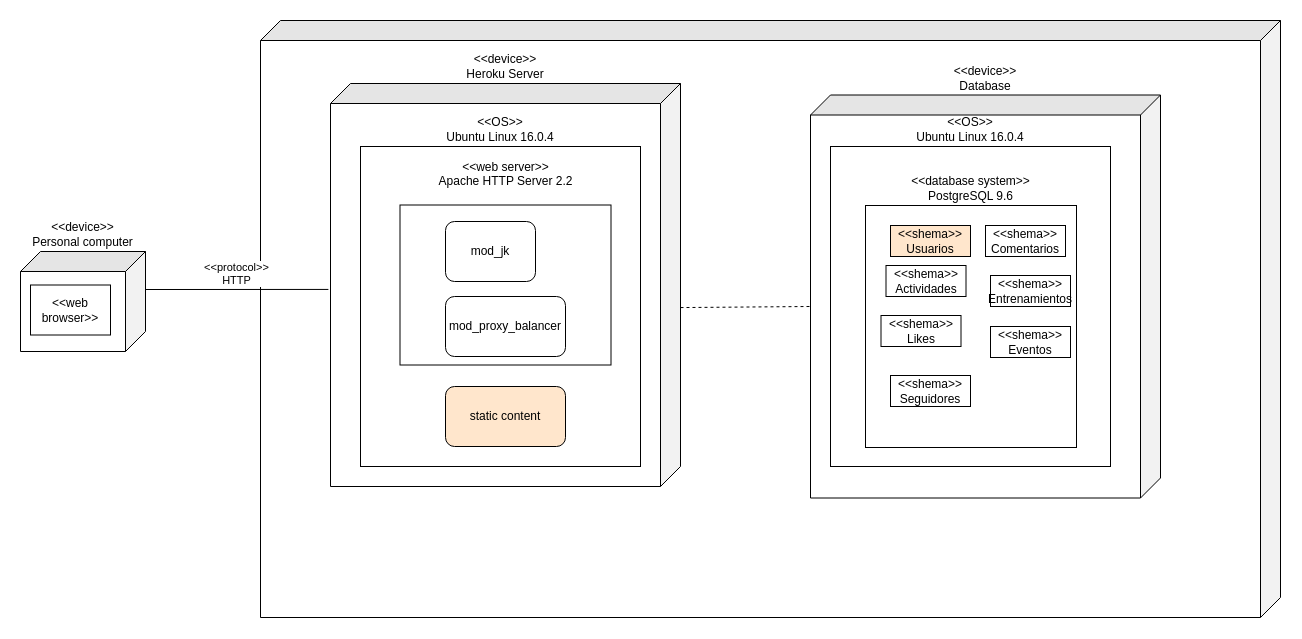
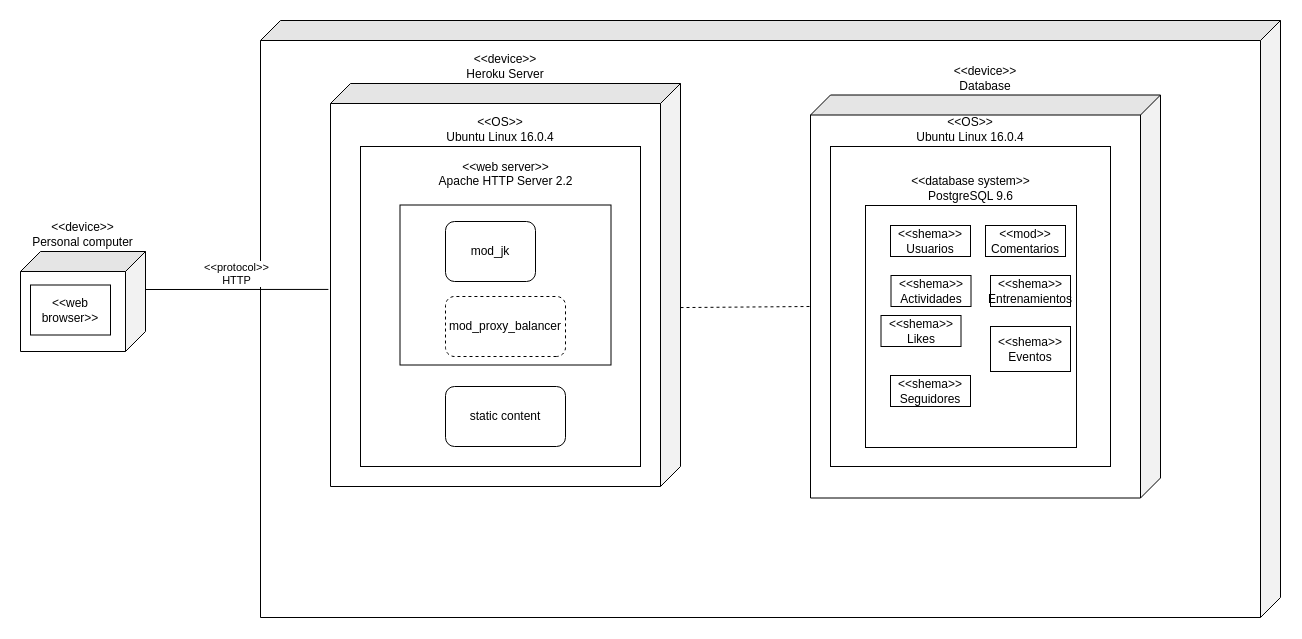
(931, 241) -> (931, 241)
(1026, 242) -> (1026, 242)
(926, 281) -> (931, 291)
(506, 327) -> (506, 327)
(1031, 342) -> (1031, 349)
(506, 417) -> (506, 417)
